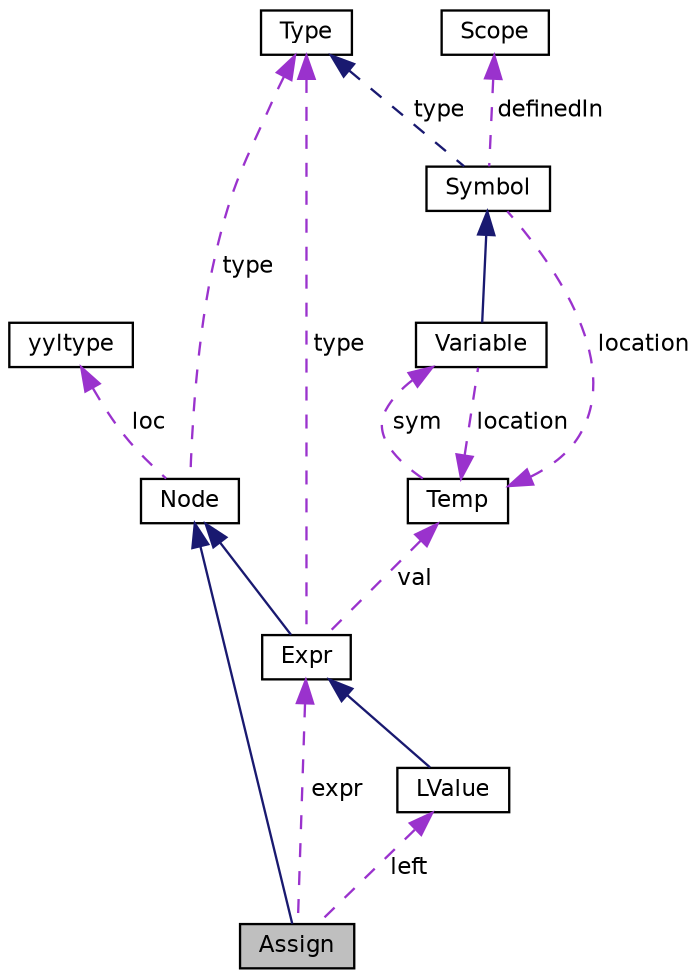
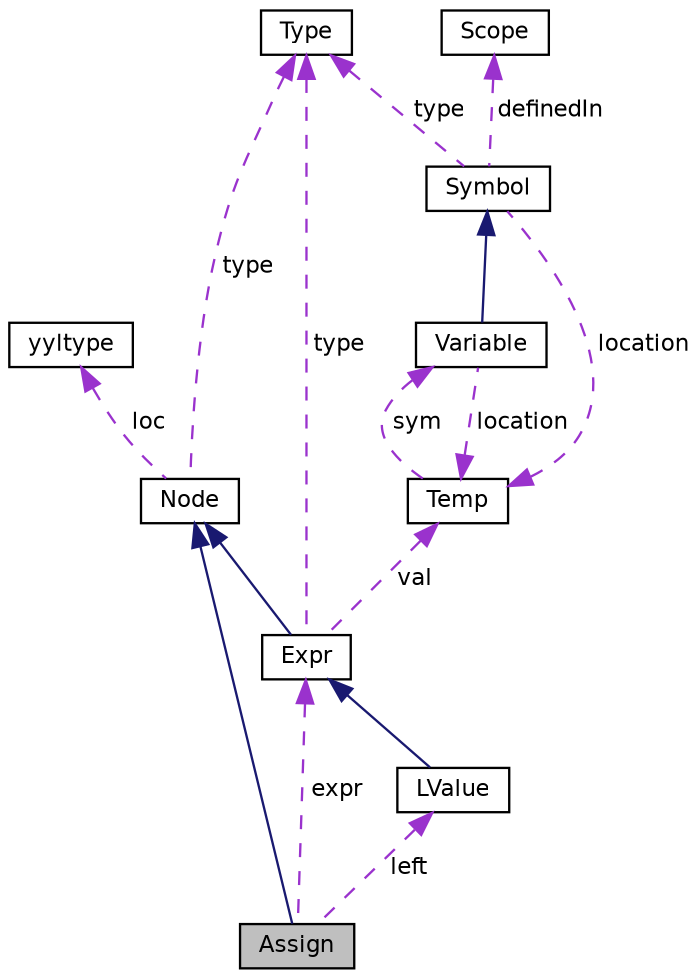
(407, 118) -> (407, 118)
